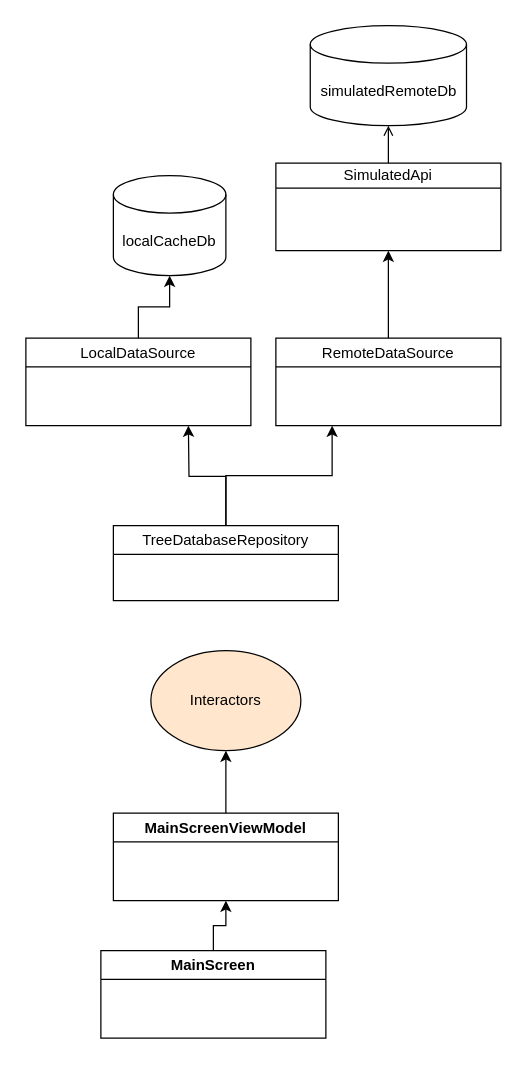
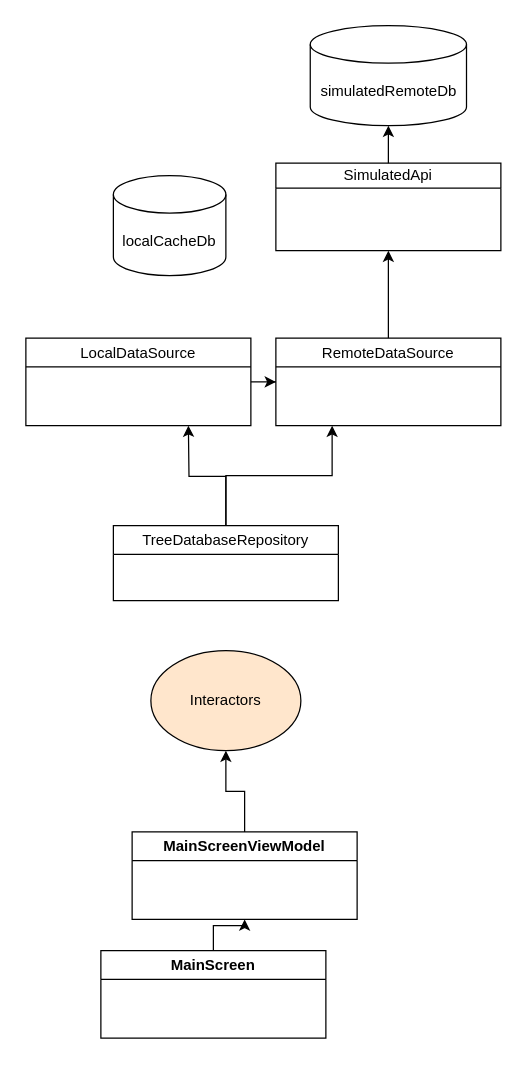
(388, 132) -> (388, 135)
(149, 307) -> (267, 382)
(226, 857) -> (244, 876)
